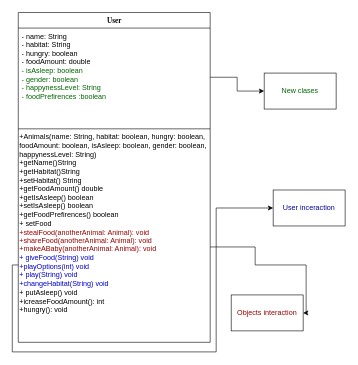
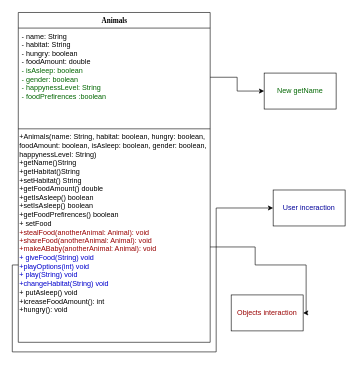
(115, 21) -> (115, 21)
(300, 91) -> (300, 91)
